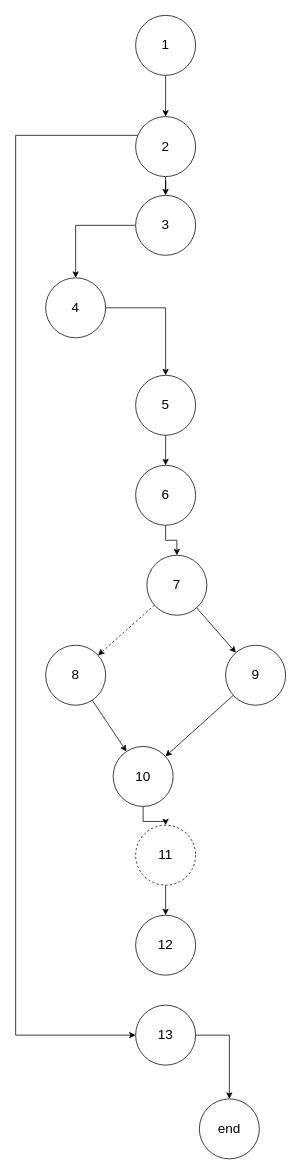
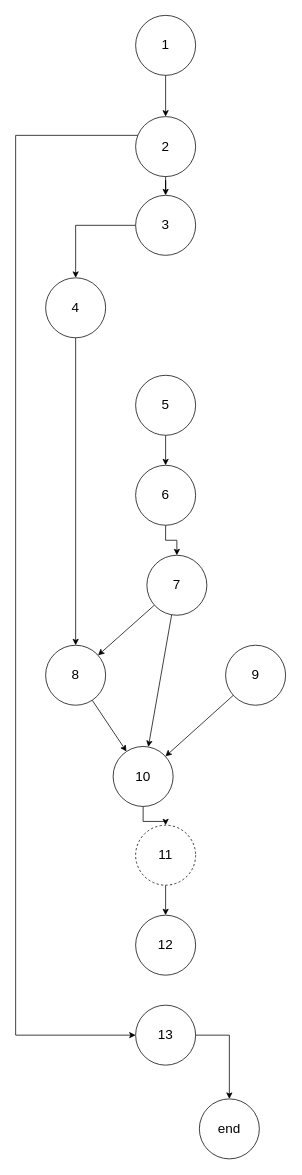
(165, 309) -> (75, 489)
(129, 628) -> (129, 628)
(214, 629) -> (160, 678)
